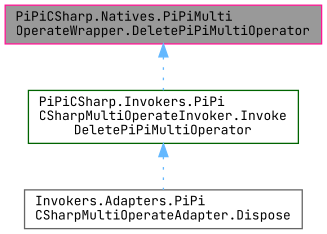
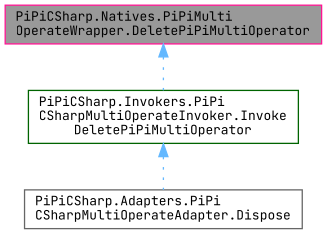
(163, 209) -> (163, 209)
